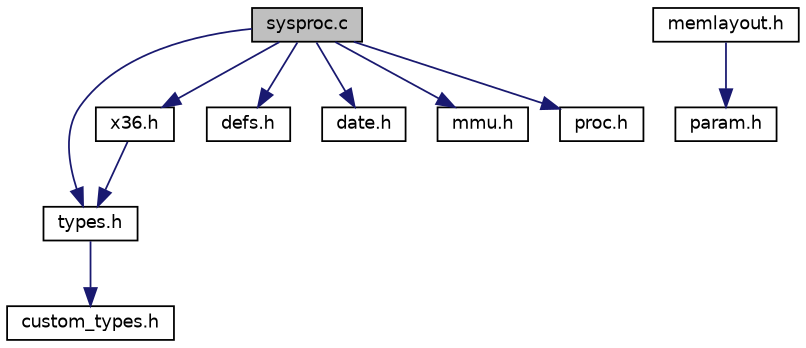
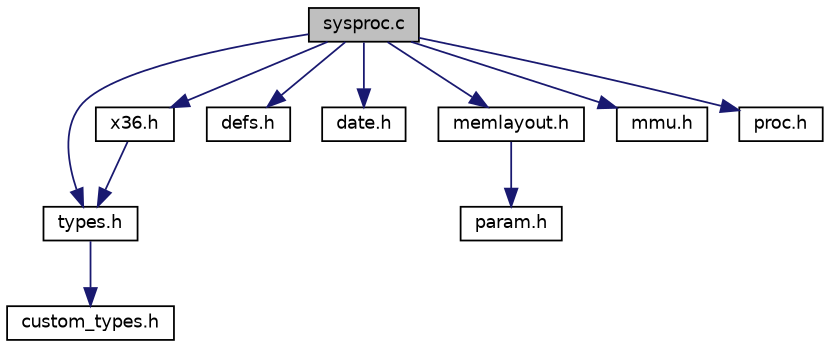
none -> (430, 70)
